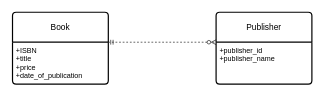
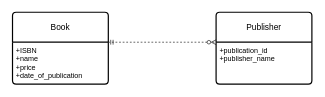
(248, 55) -> (248, 55)
(53, 64) -> (53, 64)
